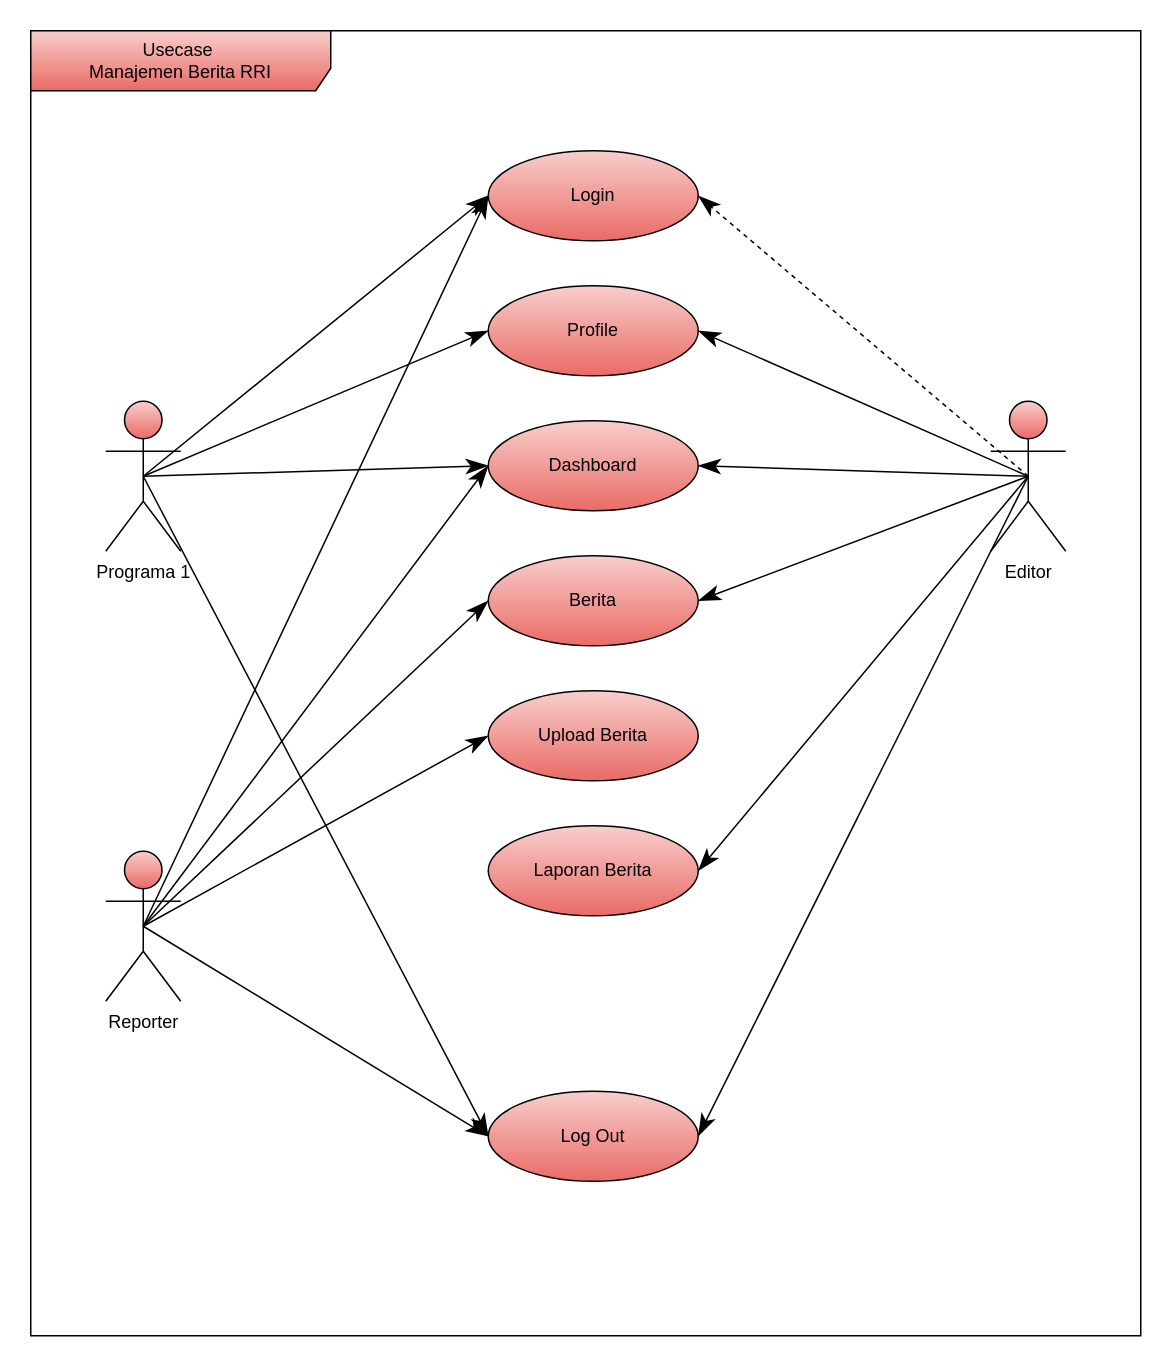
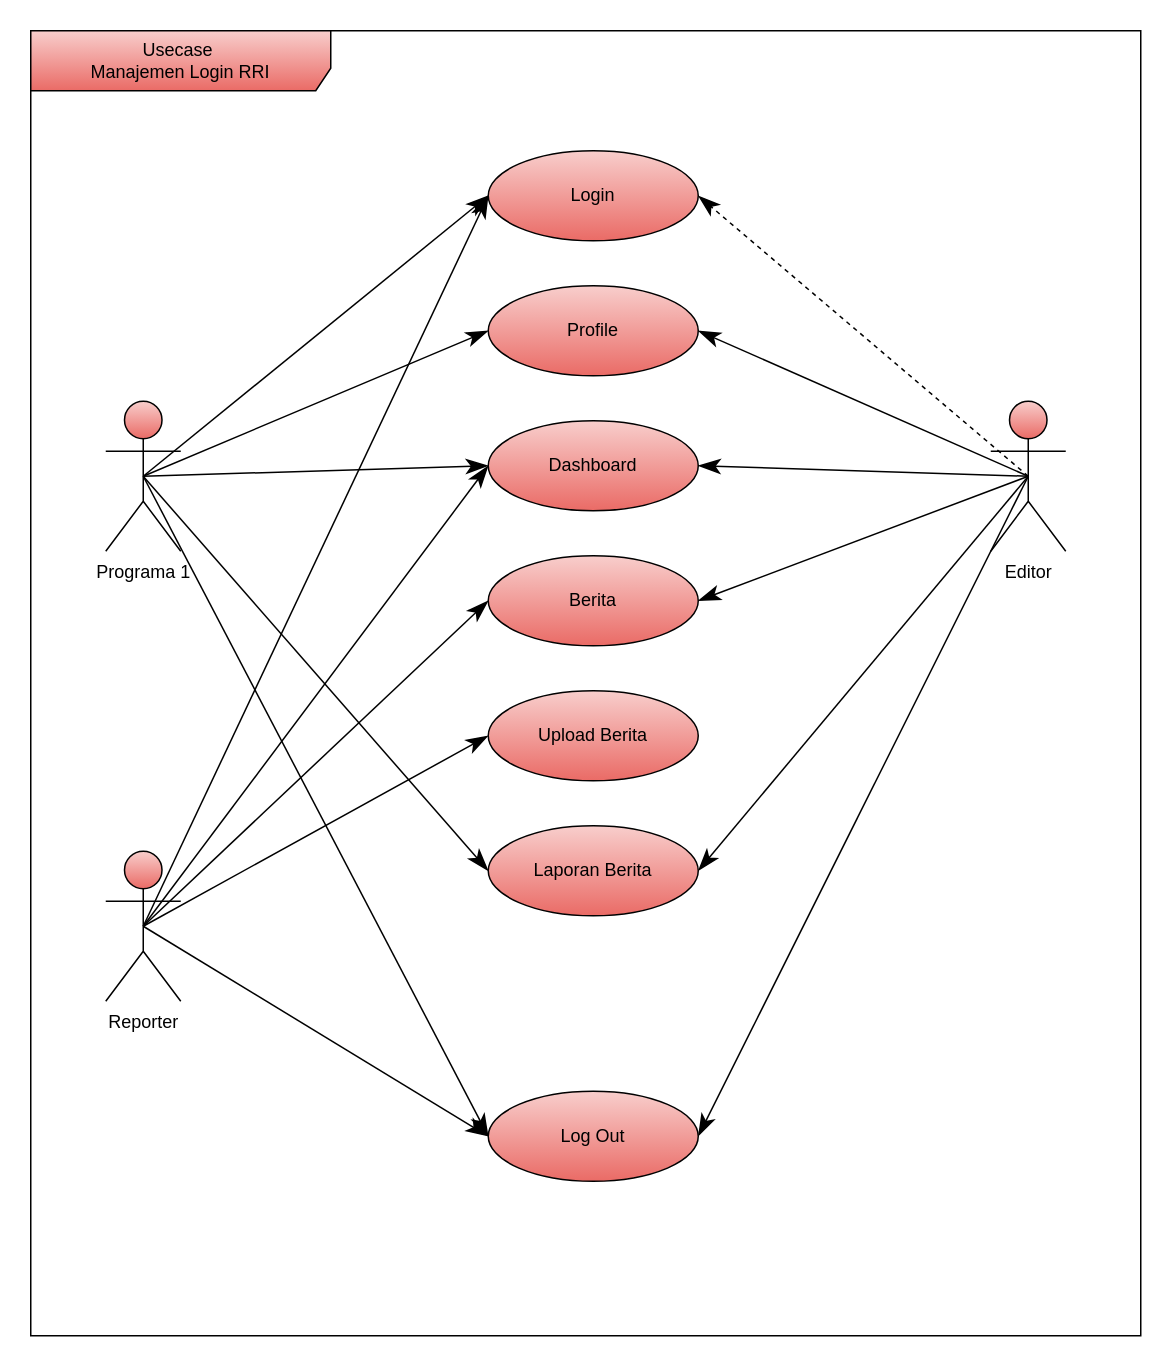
(181, 61) -> (181, 61)
none -> (313, 670)
